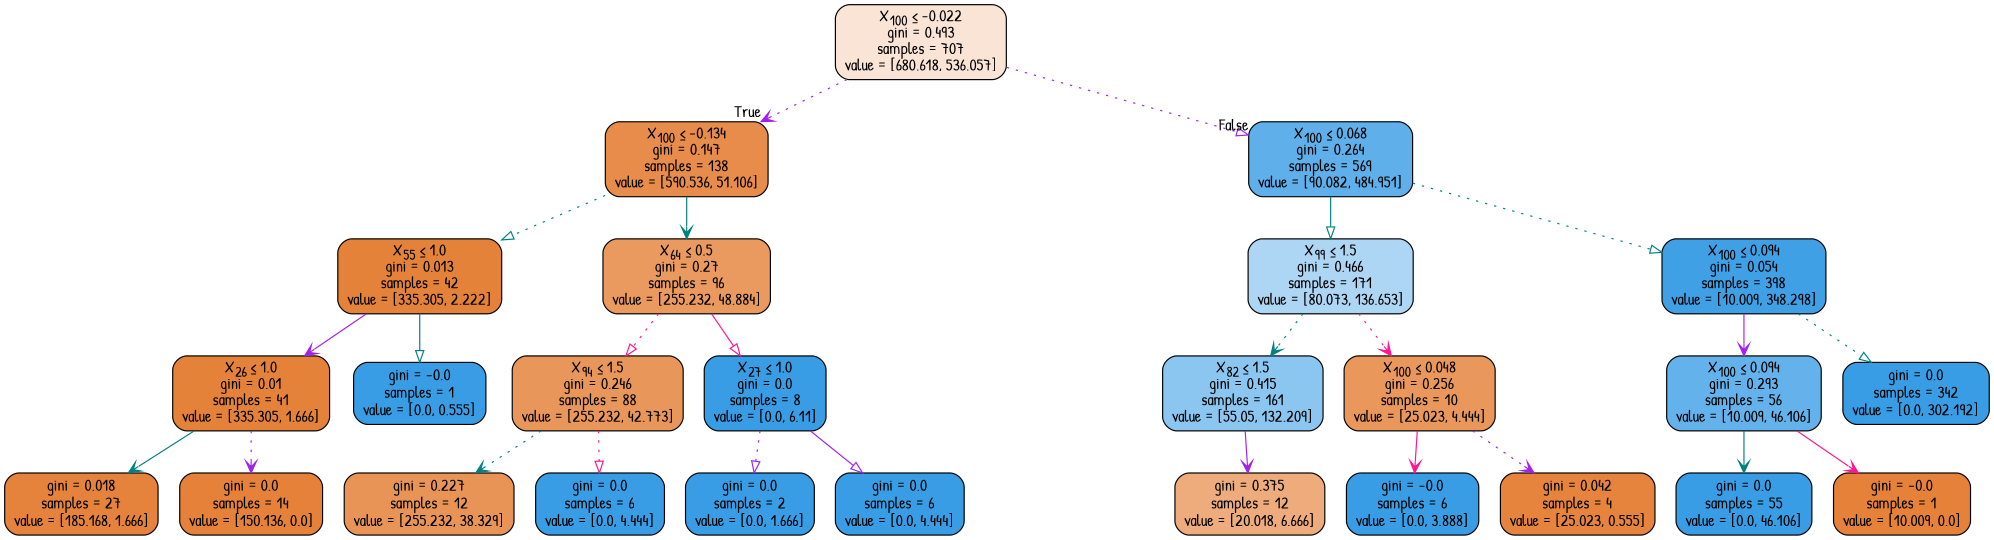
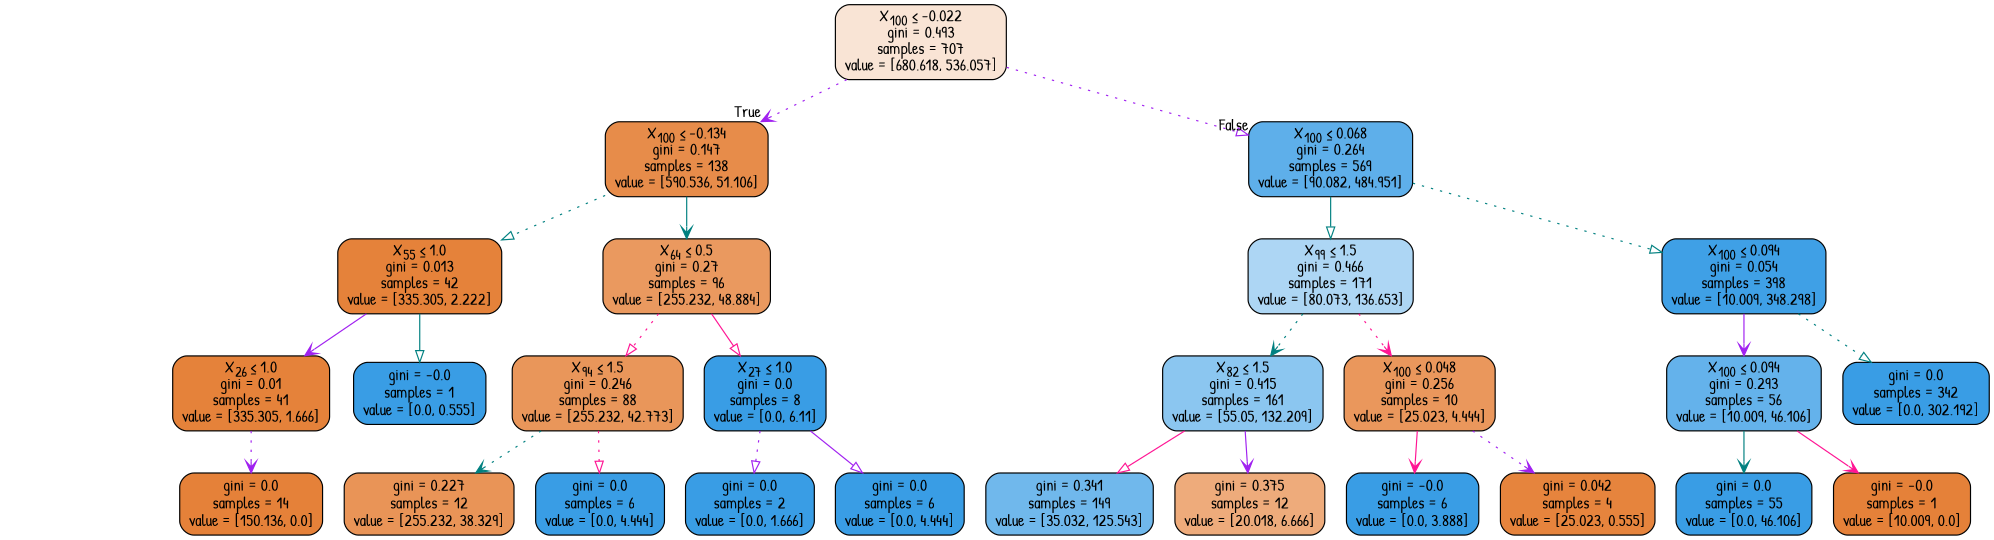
(81, 504) -> none
none -> (1070, 504)
